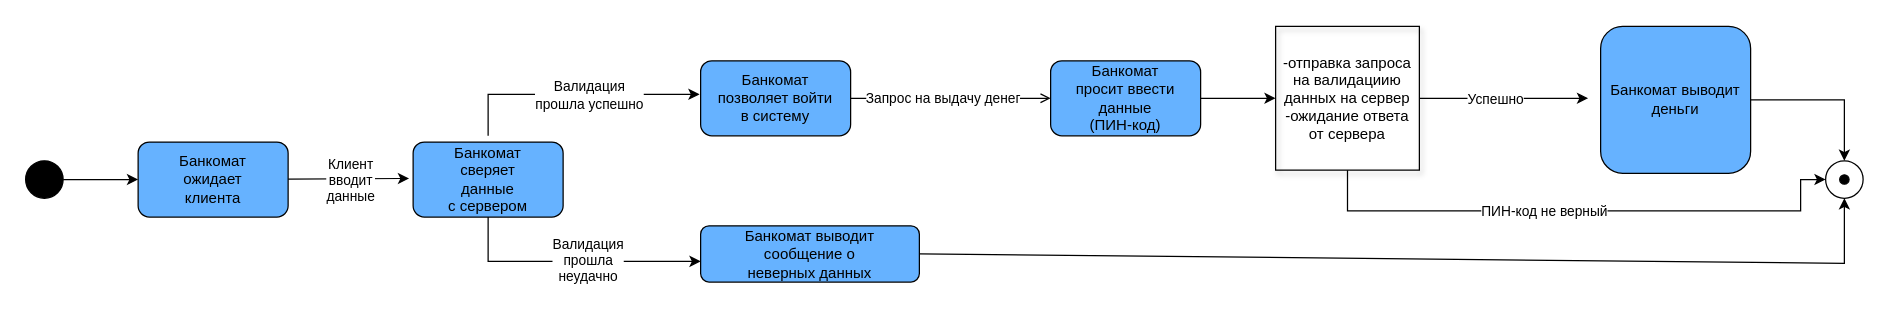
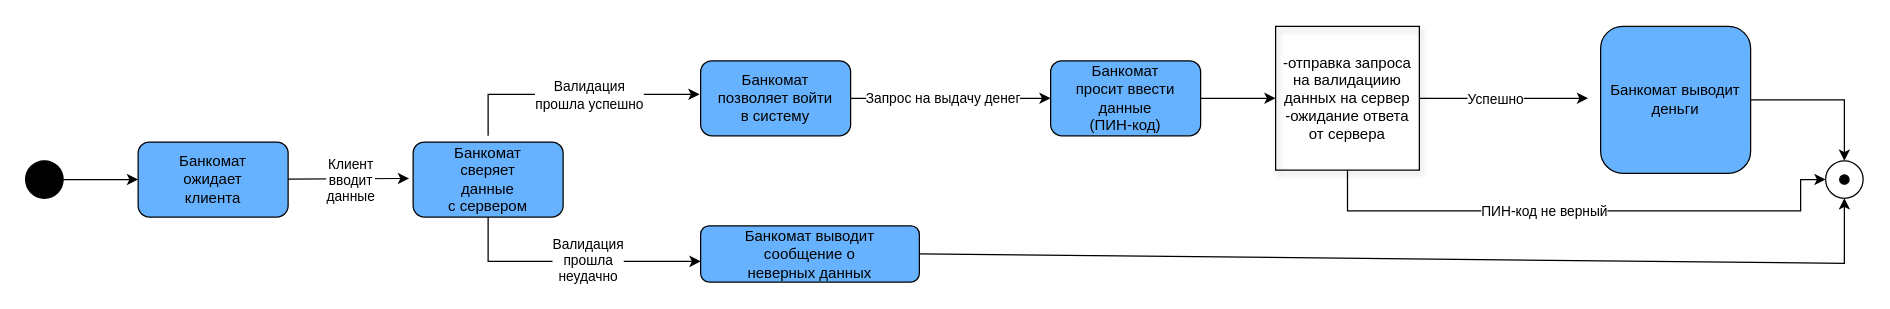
(1043, 98) -> (1041, 98)
